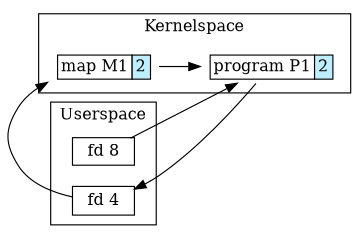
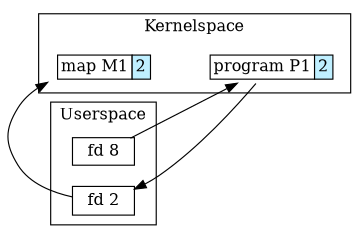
(174, 67) -> none
(103, 201) -> (103, 201)
